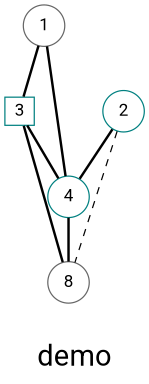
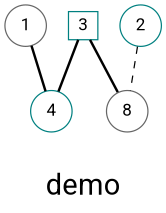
(31, 71) -> none
(96, 154) -> none
(69, 240) -> none
